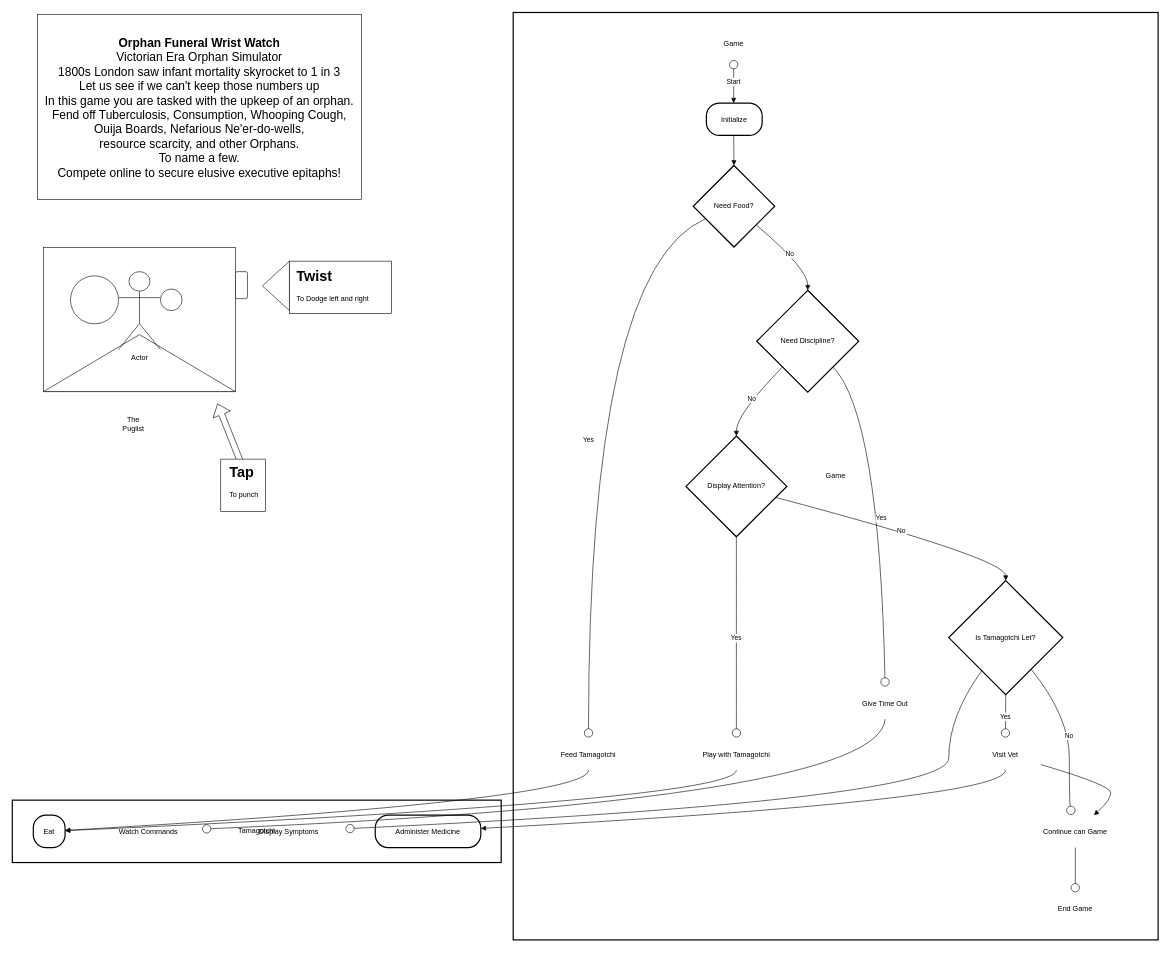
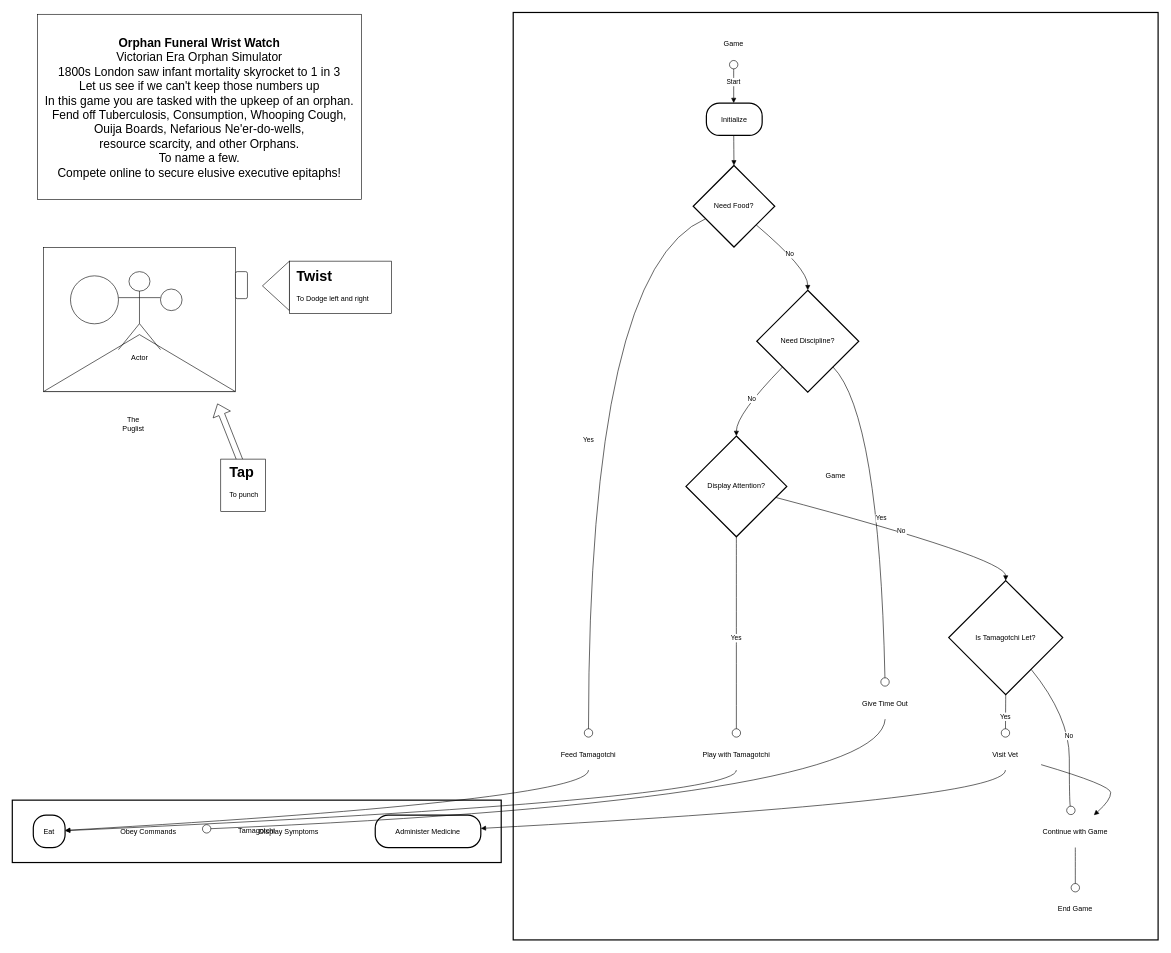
(700, 807) -> none
(148, 832) -> (148, 832)
(1075, 832) -> (1075, 832)
